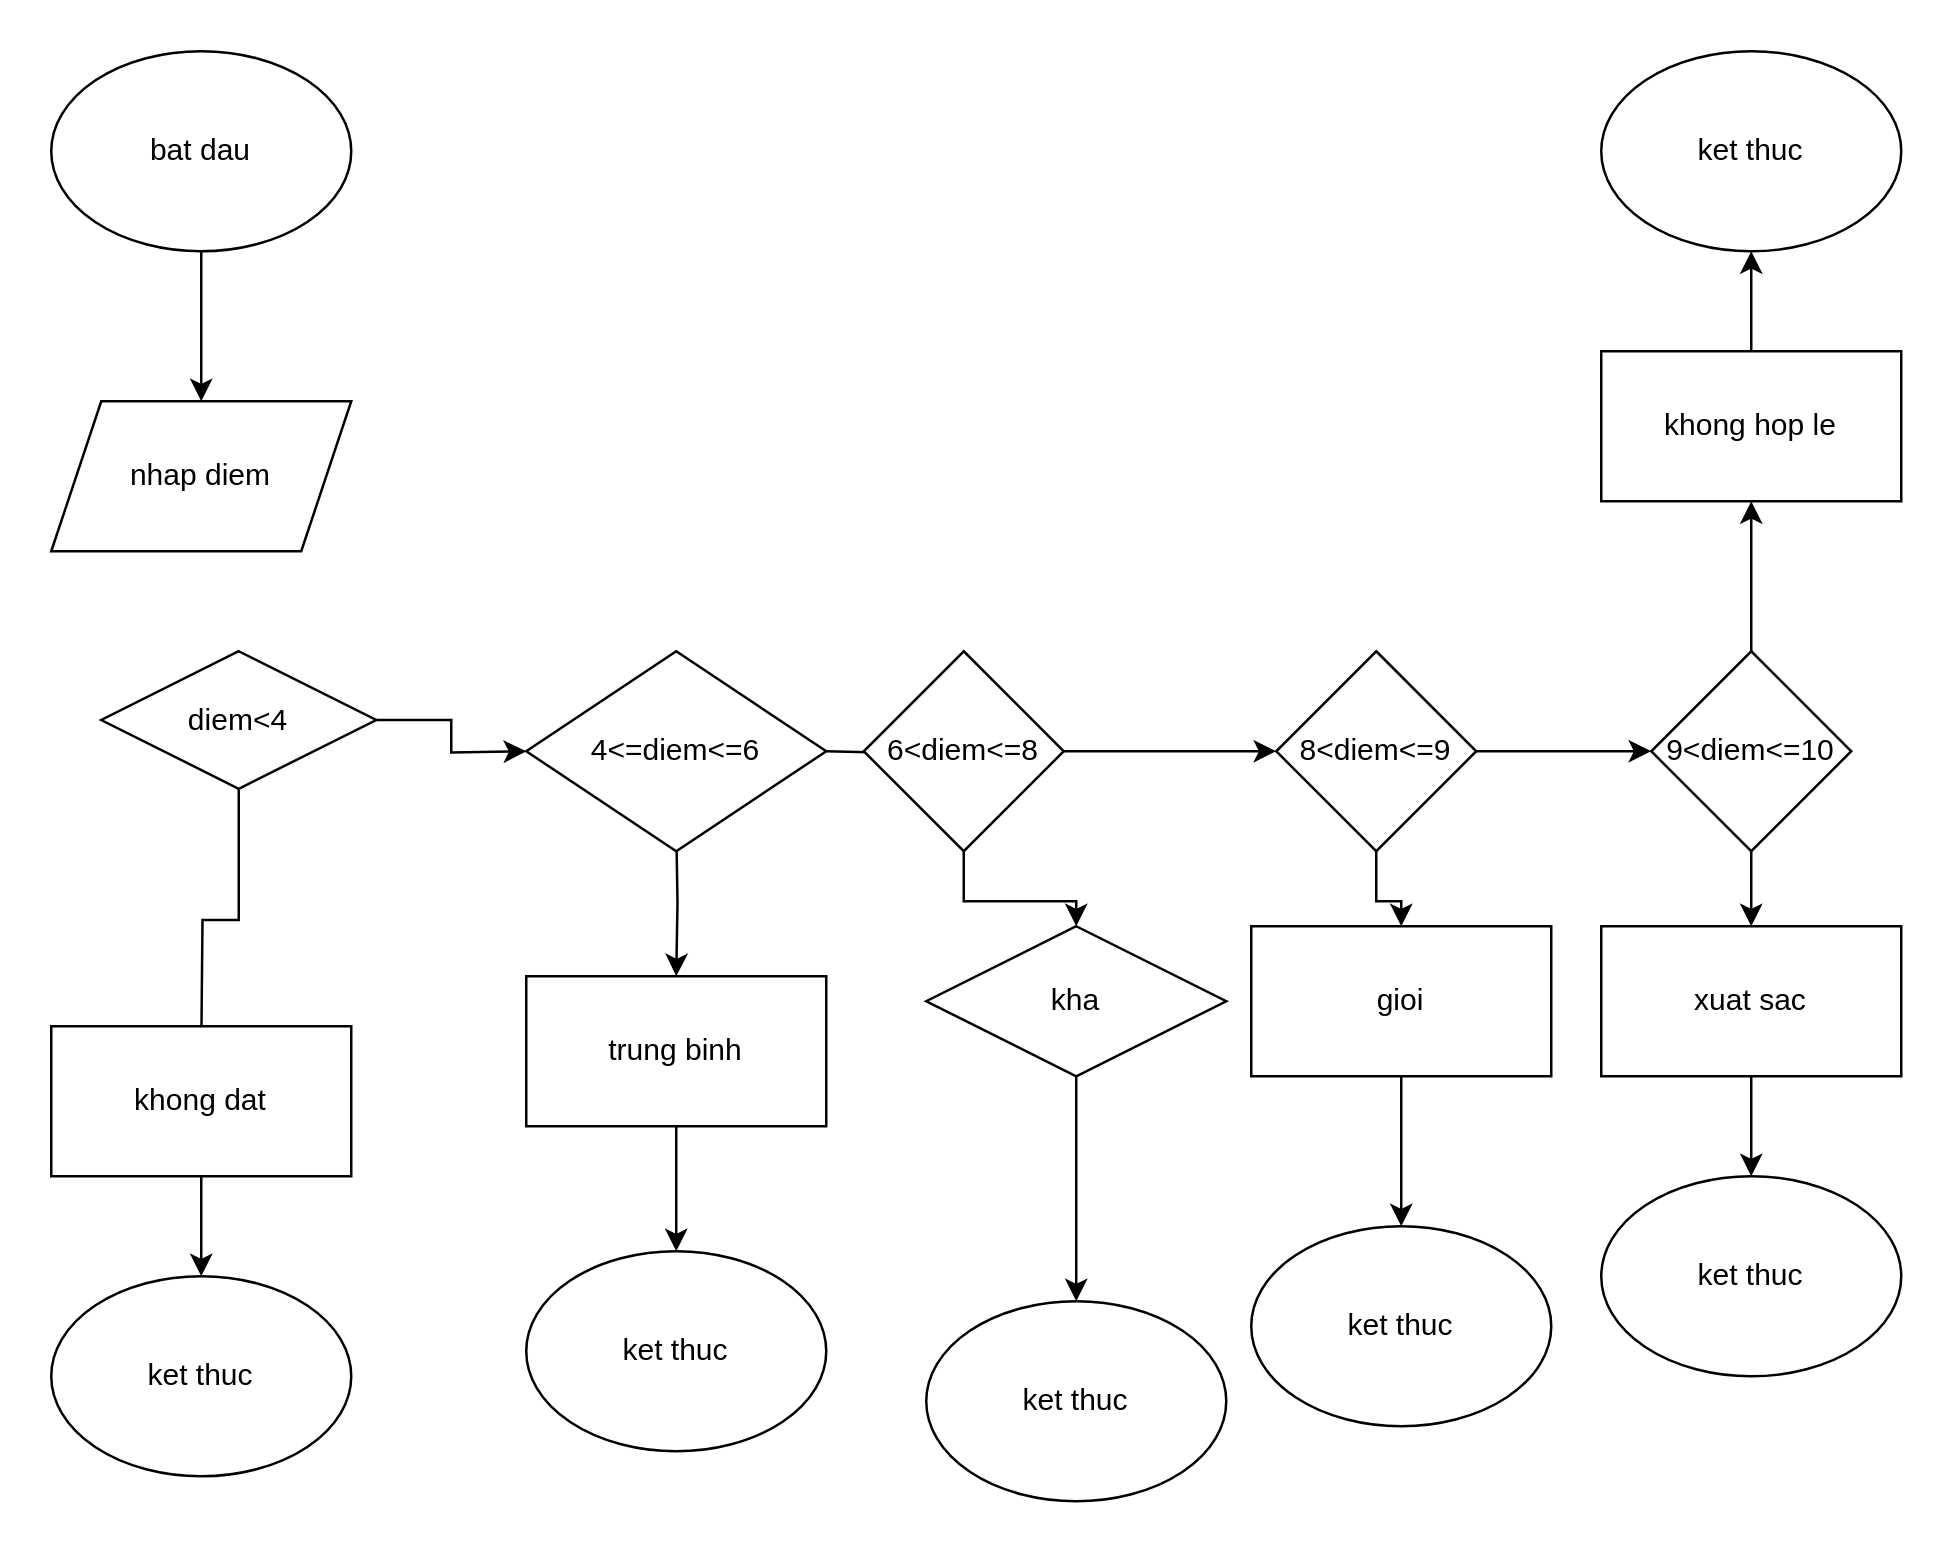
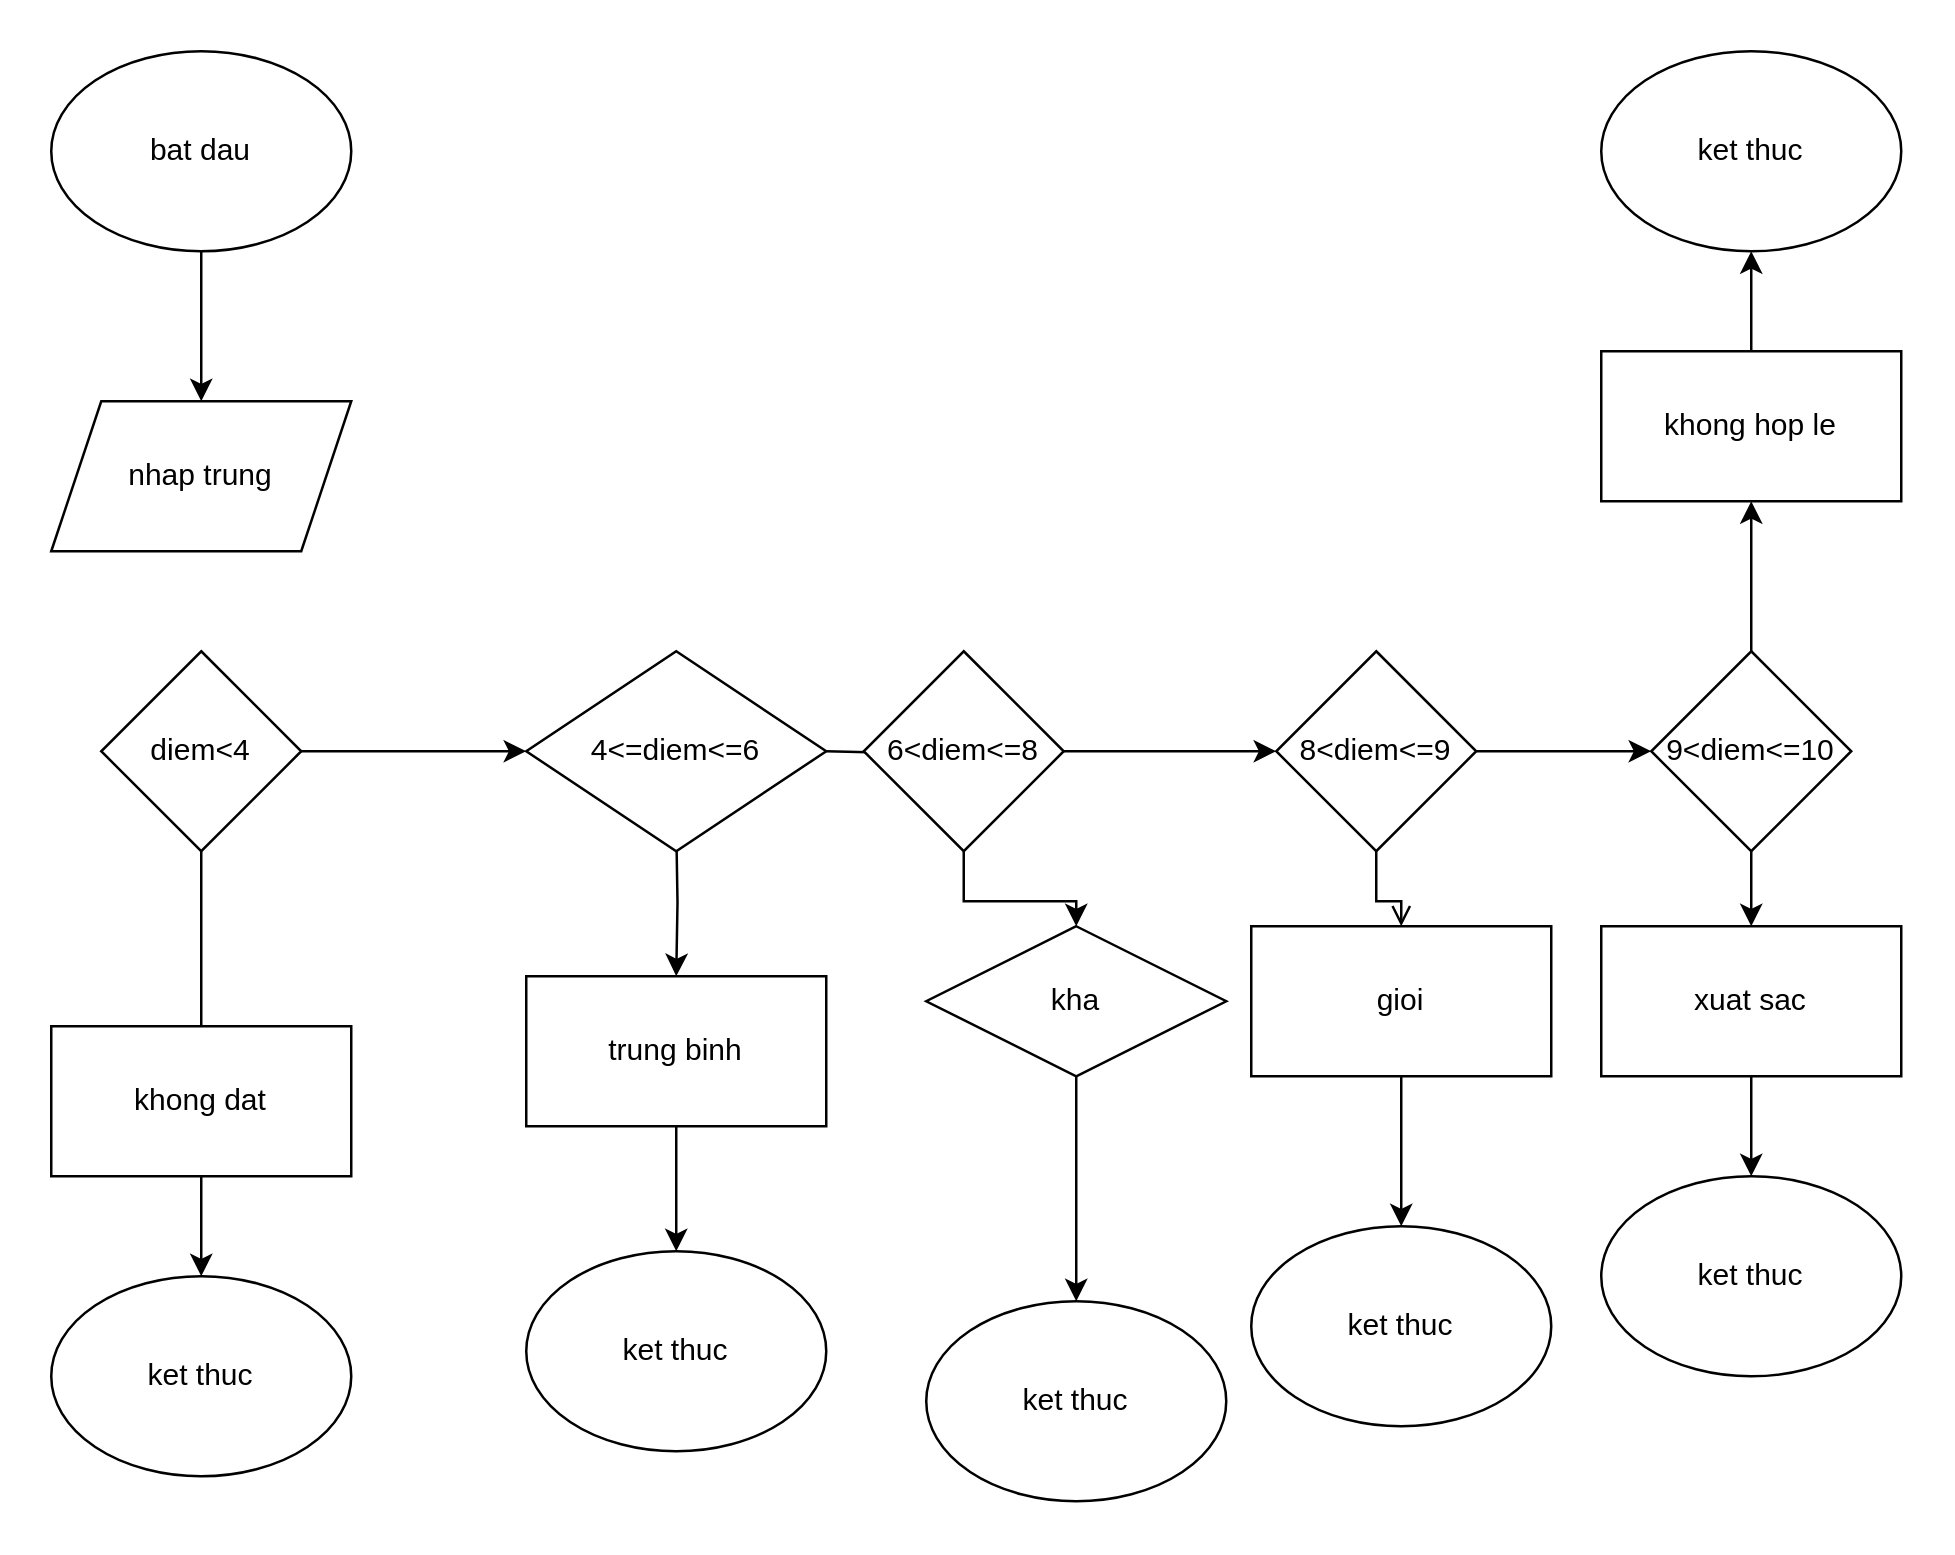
(201, 476) -> (201, 476)
(239, 720) -> (201, 751)
(1401, 908) -> (1401, 911)
